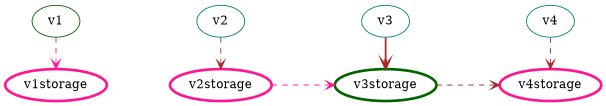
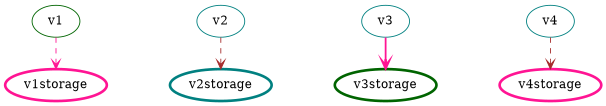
(386, 49) -> (386, 49)
(221, 85) -> (221, 85)
(299, 85) -> none
(464, 85) -> none
